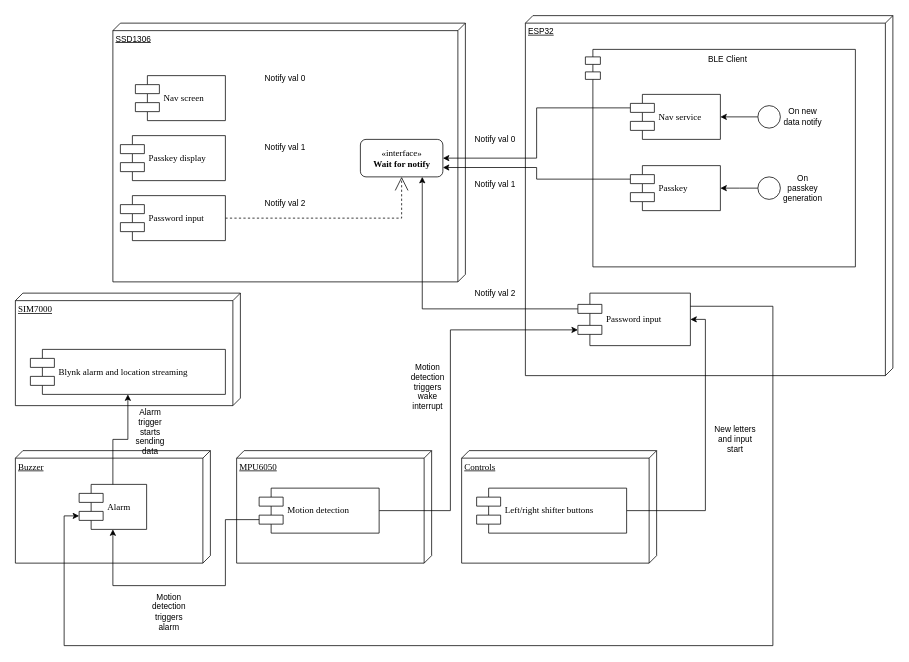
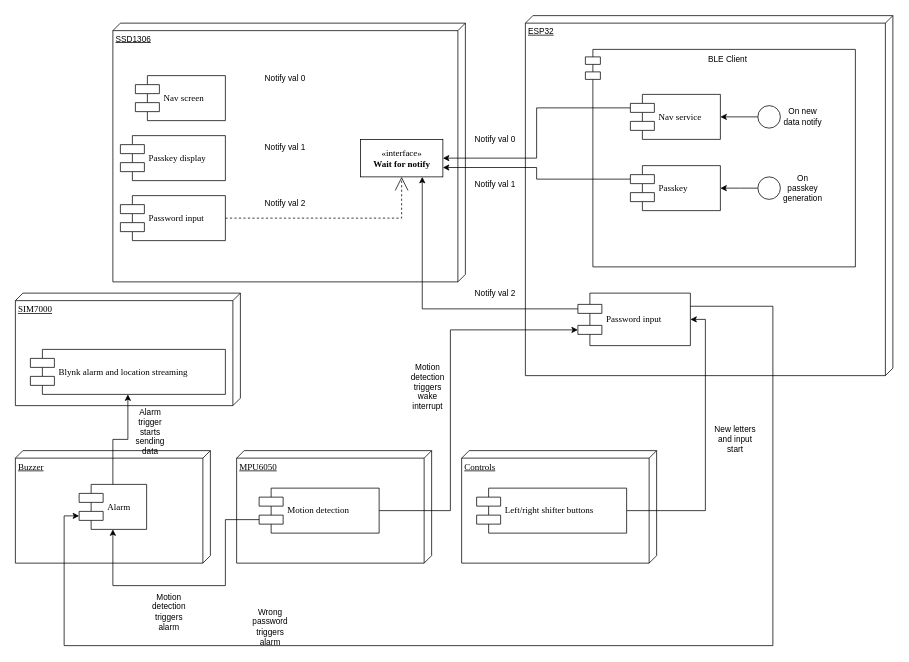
(402, 158) -> (402, 158)
none -> (270, 627)
